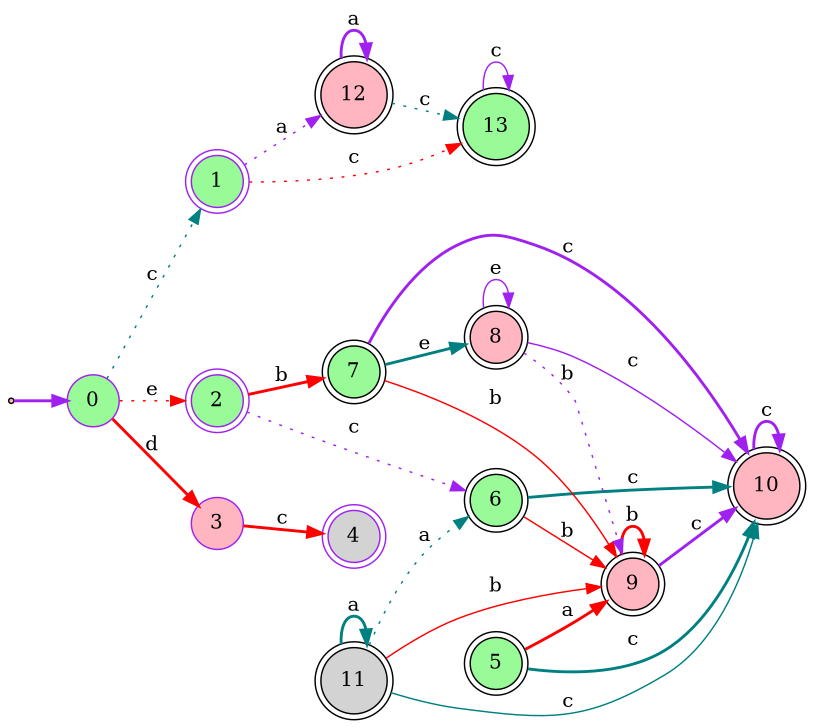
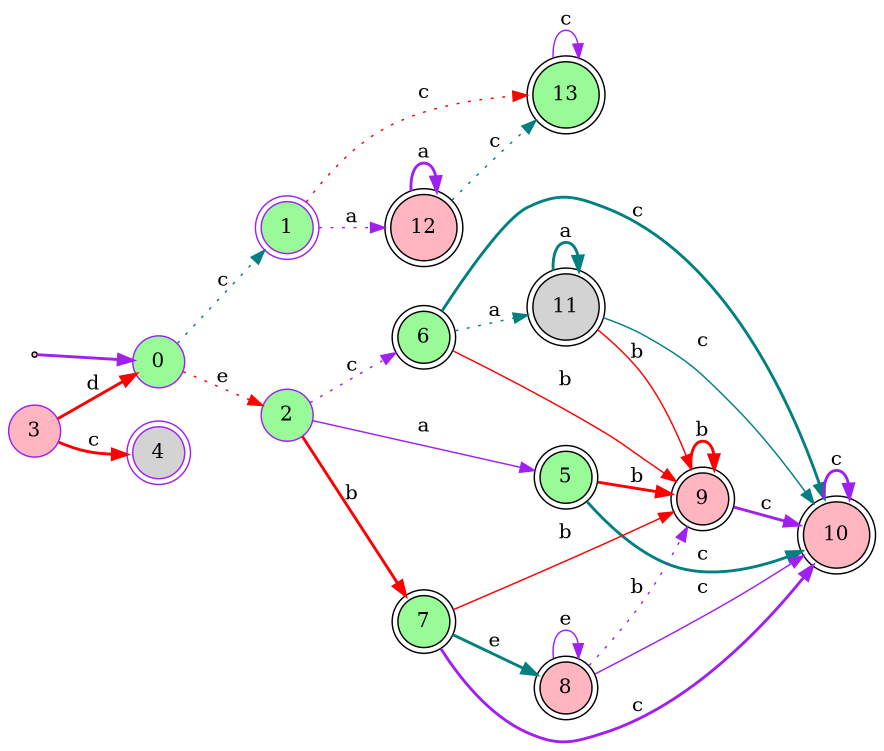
(217, 401) -> (287, 415)
none -> (416, 444)
(150, 457) -> (90, 400)
(404, 579) -> (485, 324)
(568, 611) -> (638, 477)
